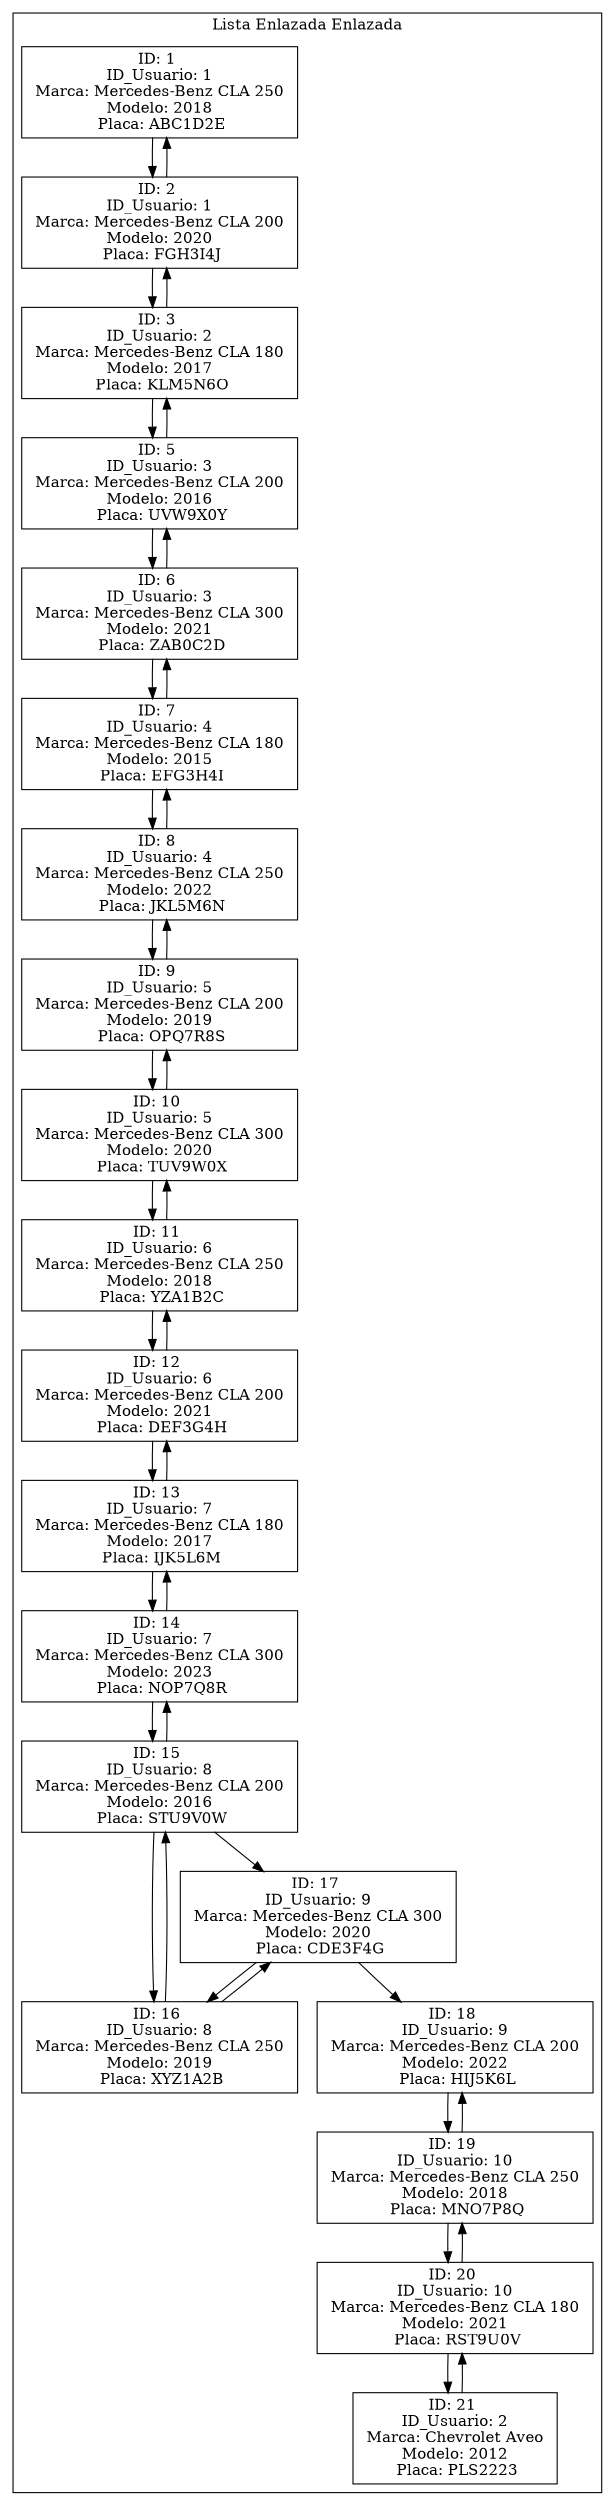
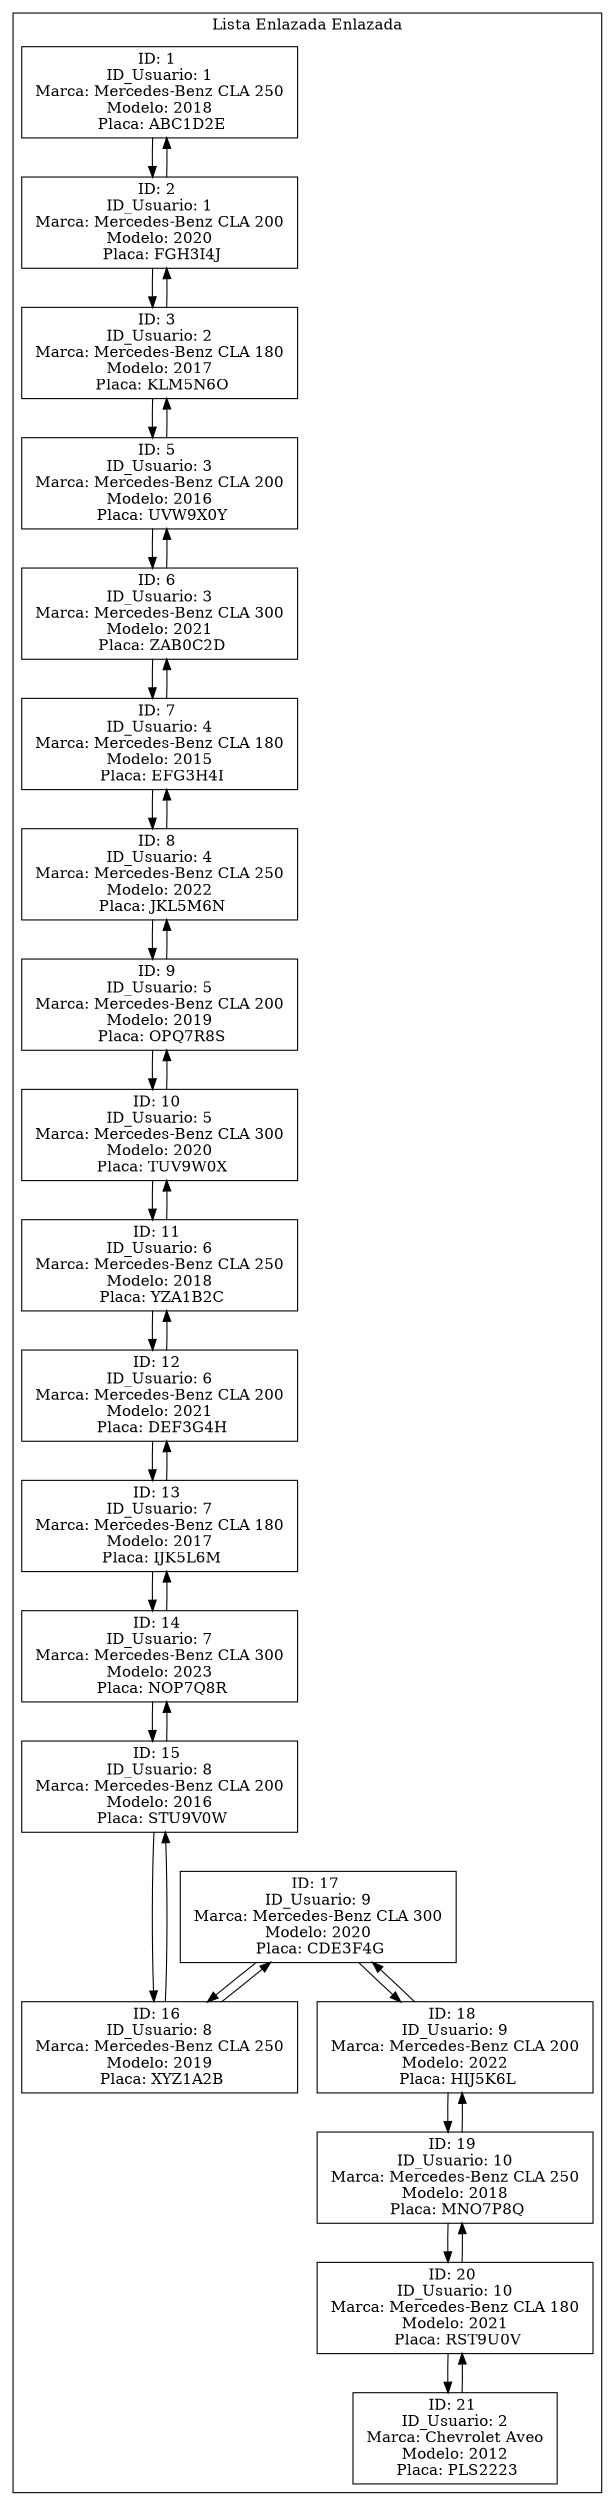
(235, 1848) -> (398, 1986)
